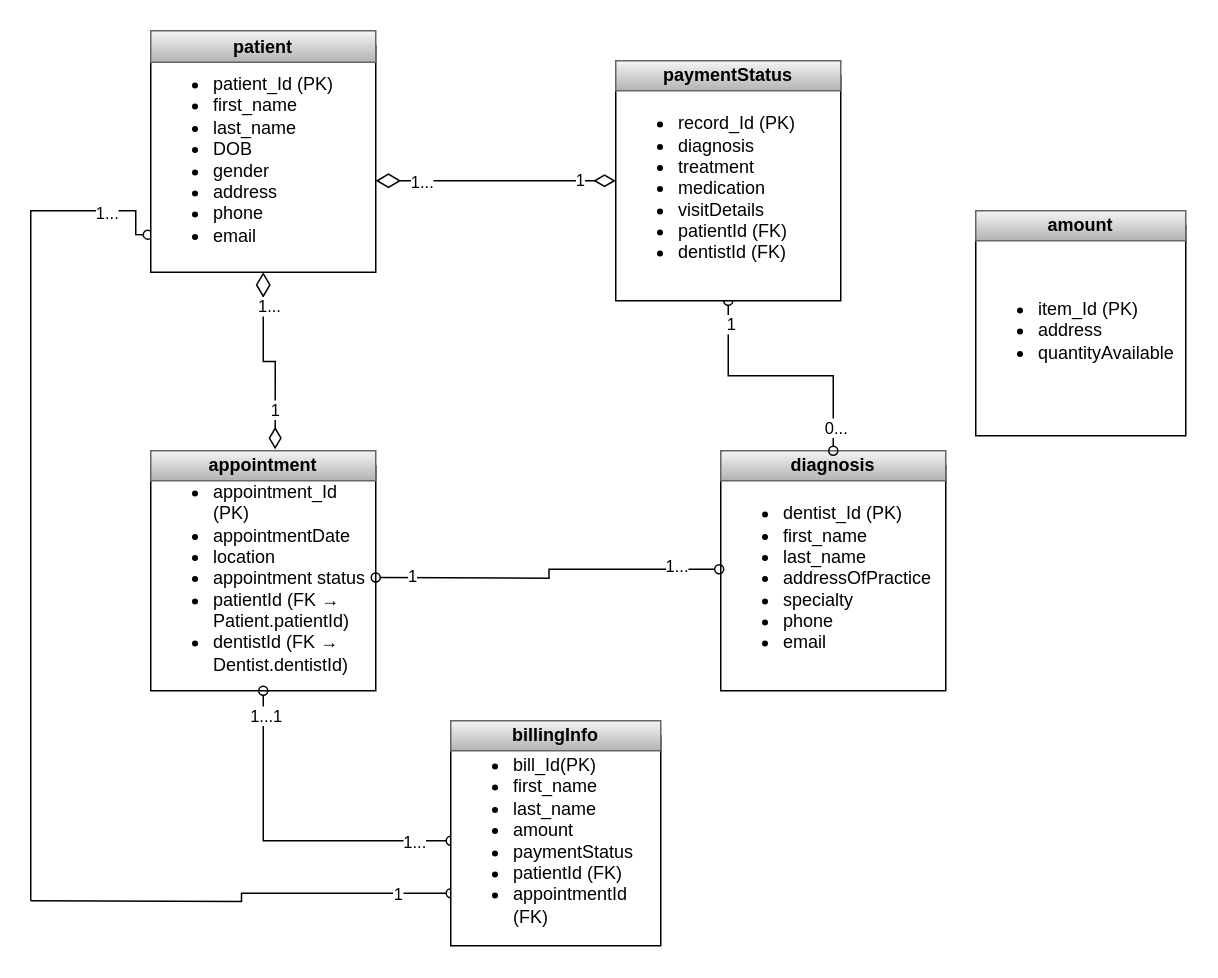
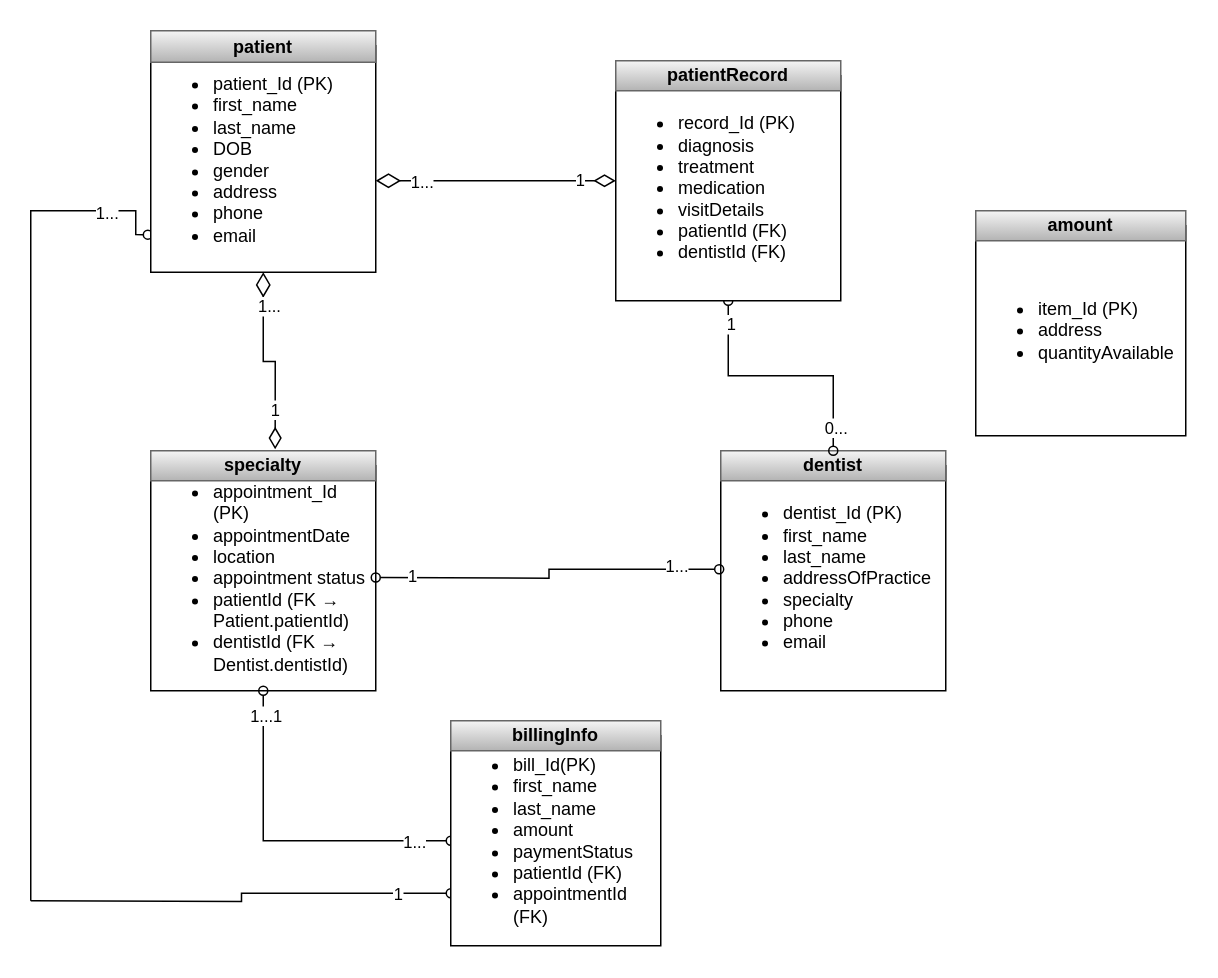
(728, 76) -> (728, 76)
(263, 466) -> (263, 466)
(833, 466) -> (833, 466)
